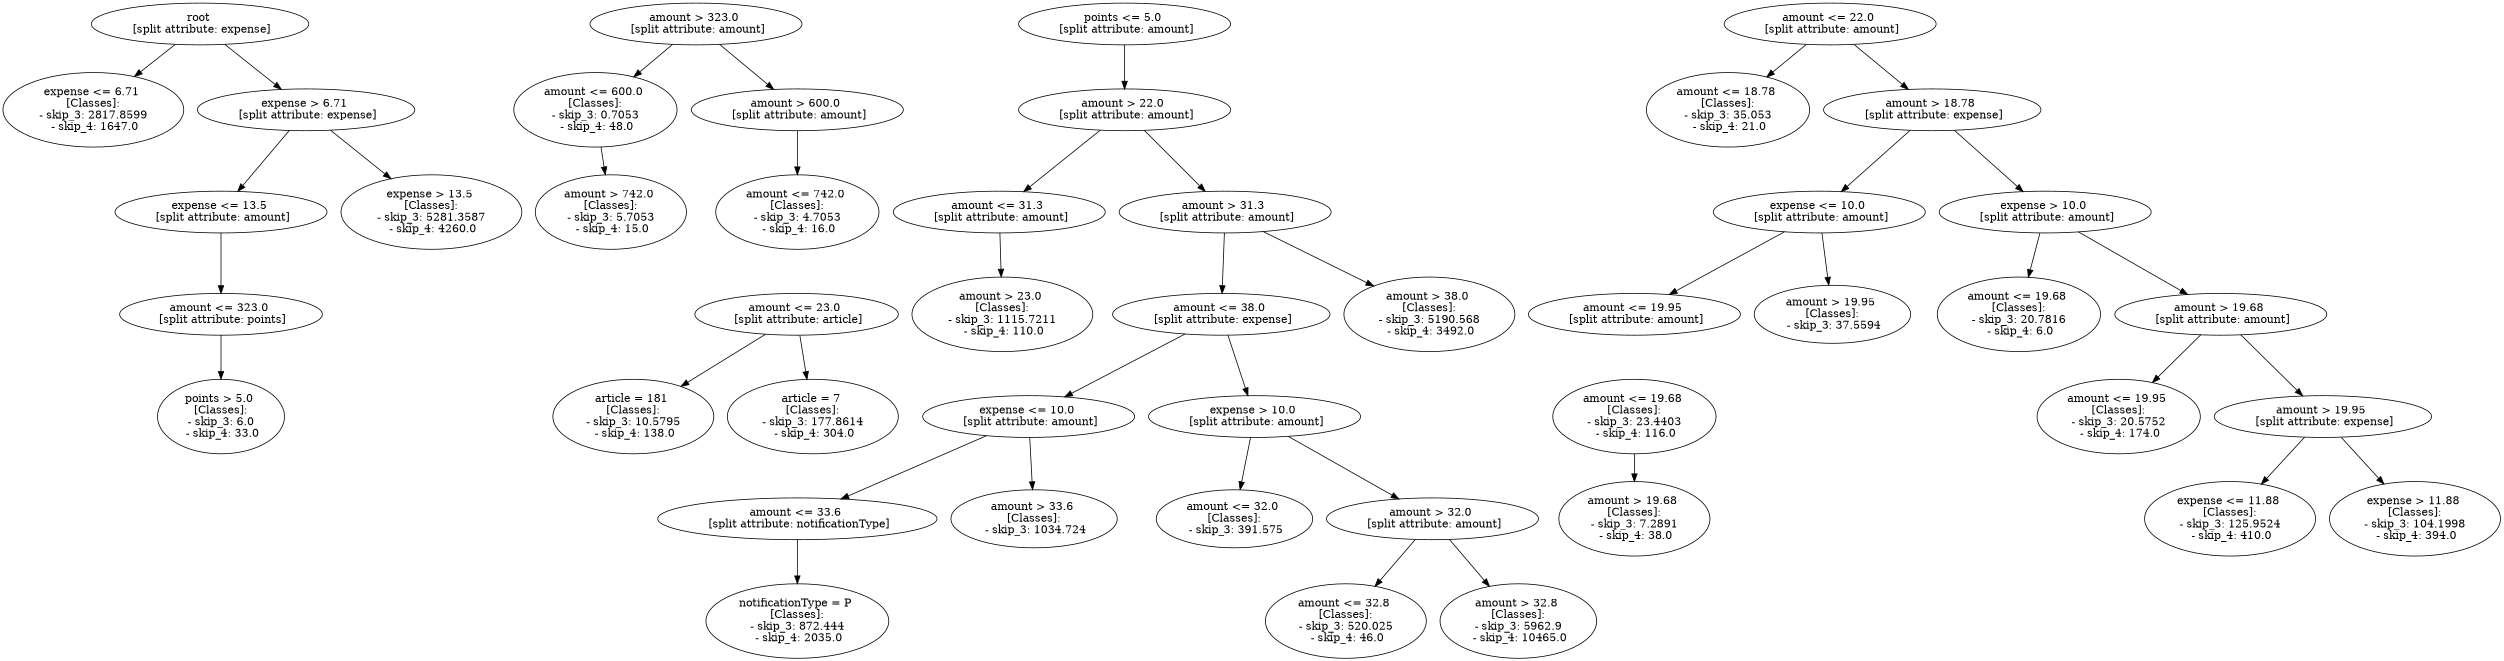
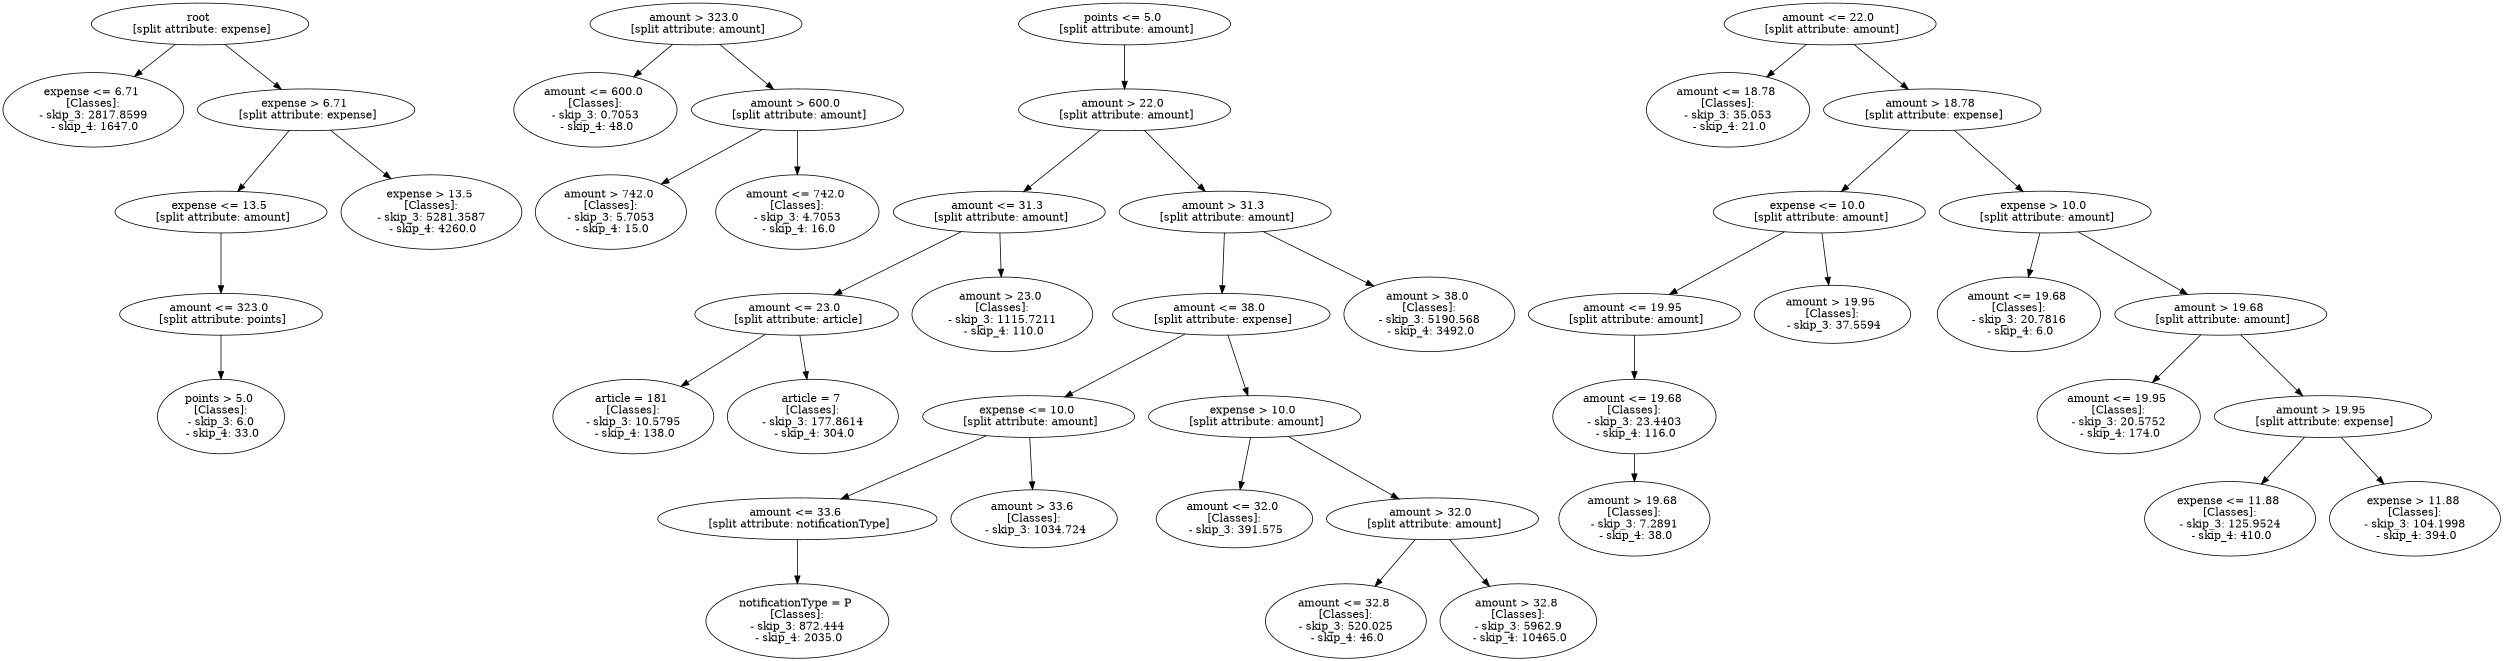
(603, 157) -> (715, 155)
none -> (901, 261)
none -> (1634, 353)
